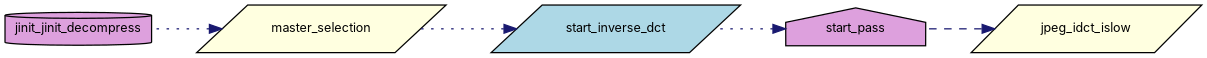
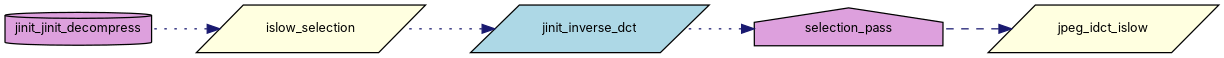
(321, 29) -> (311, 29)
(616, 29) -> (590, 29)
(856, 29) -> (849, 29)
